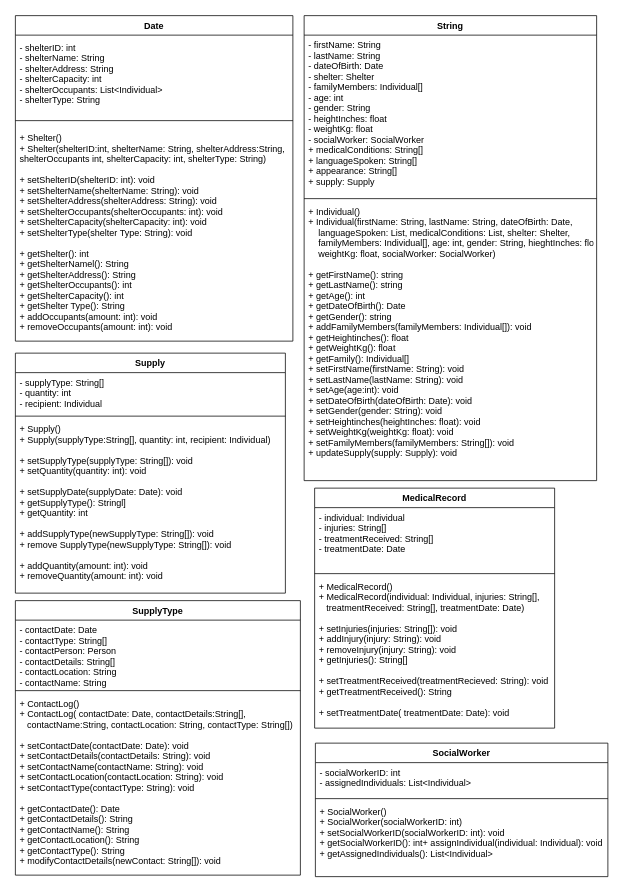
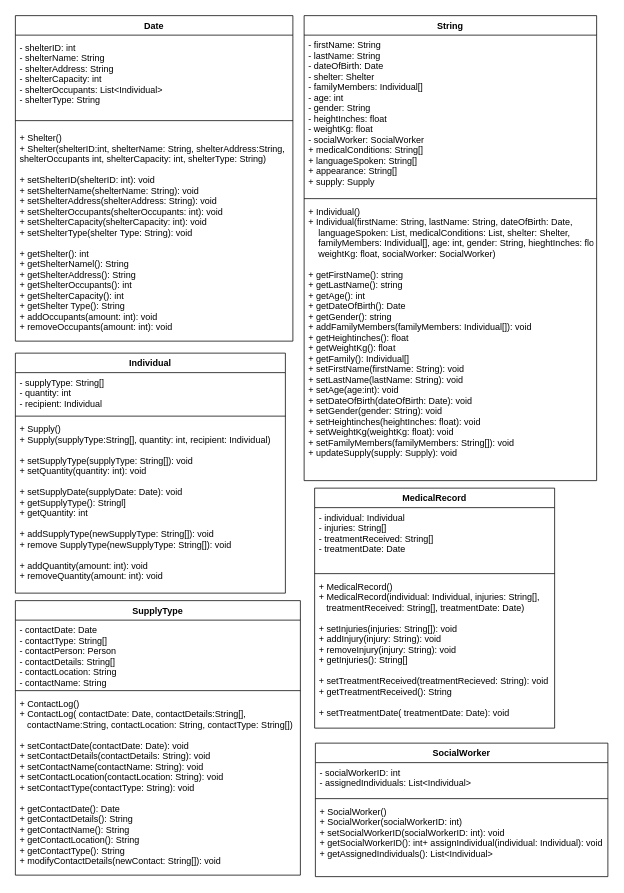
(150, 363) -> (150, 363)
